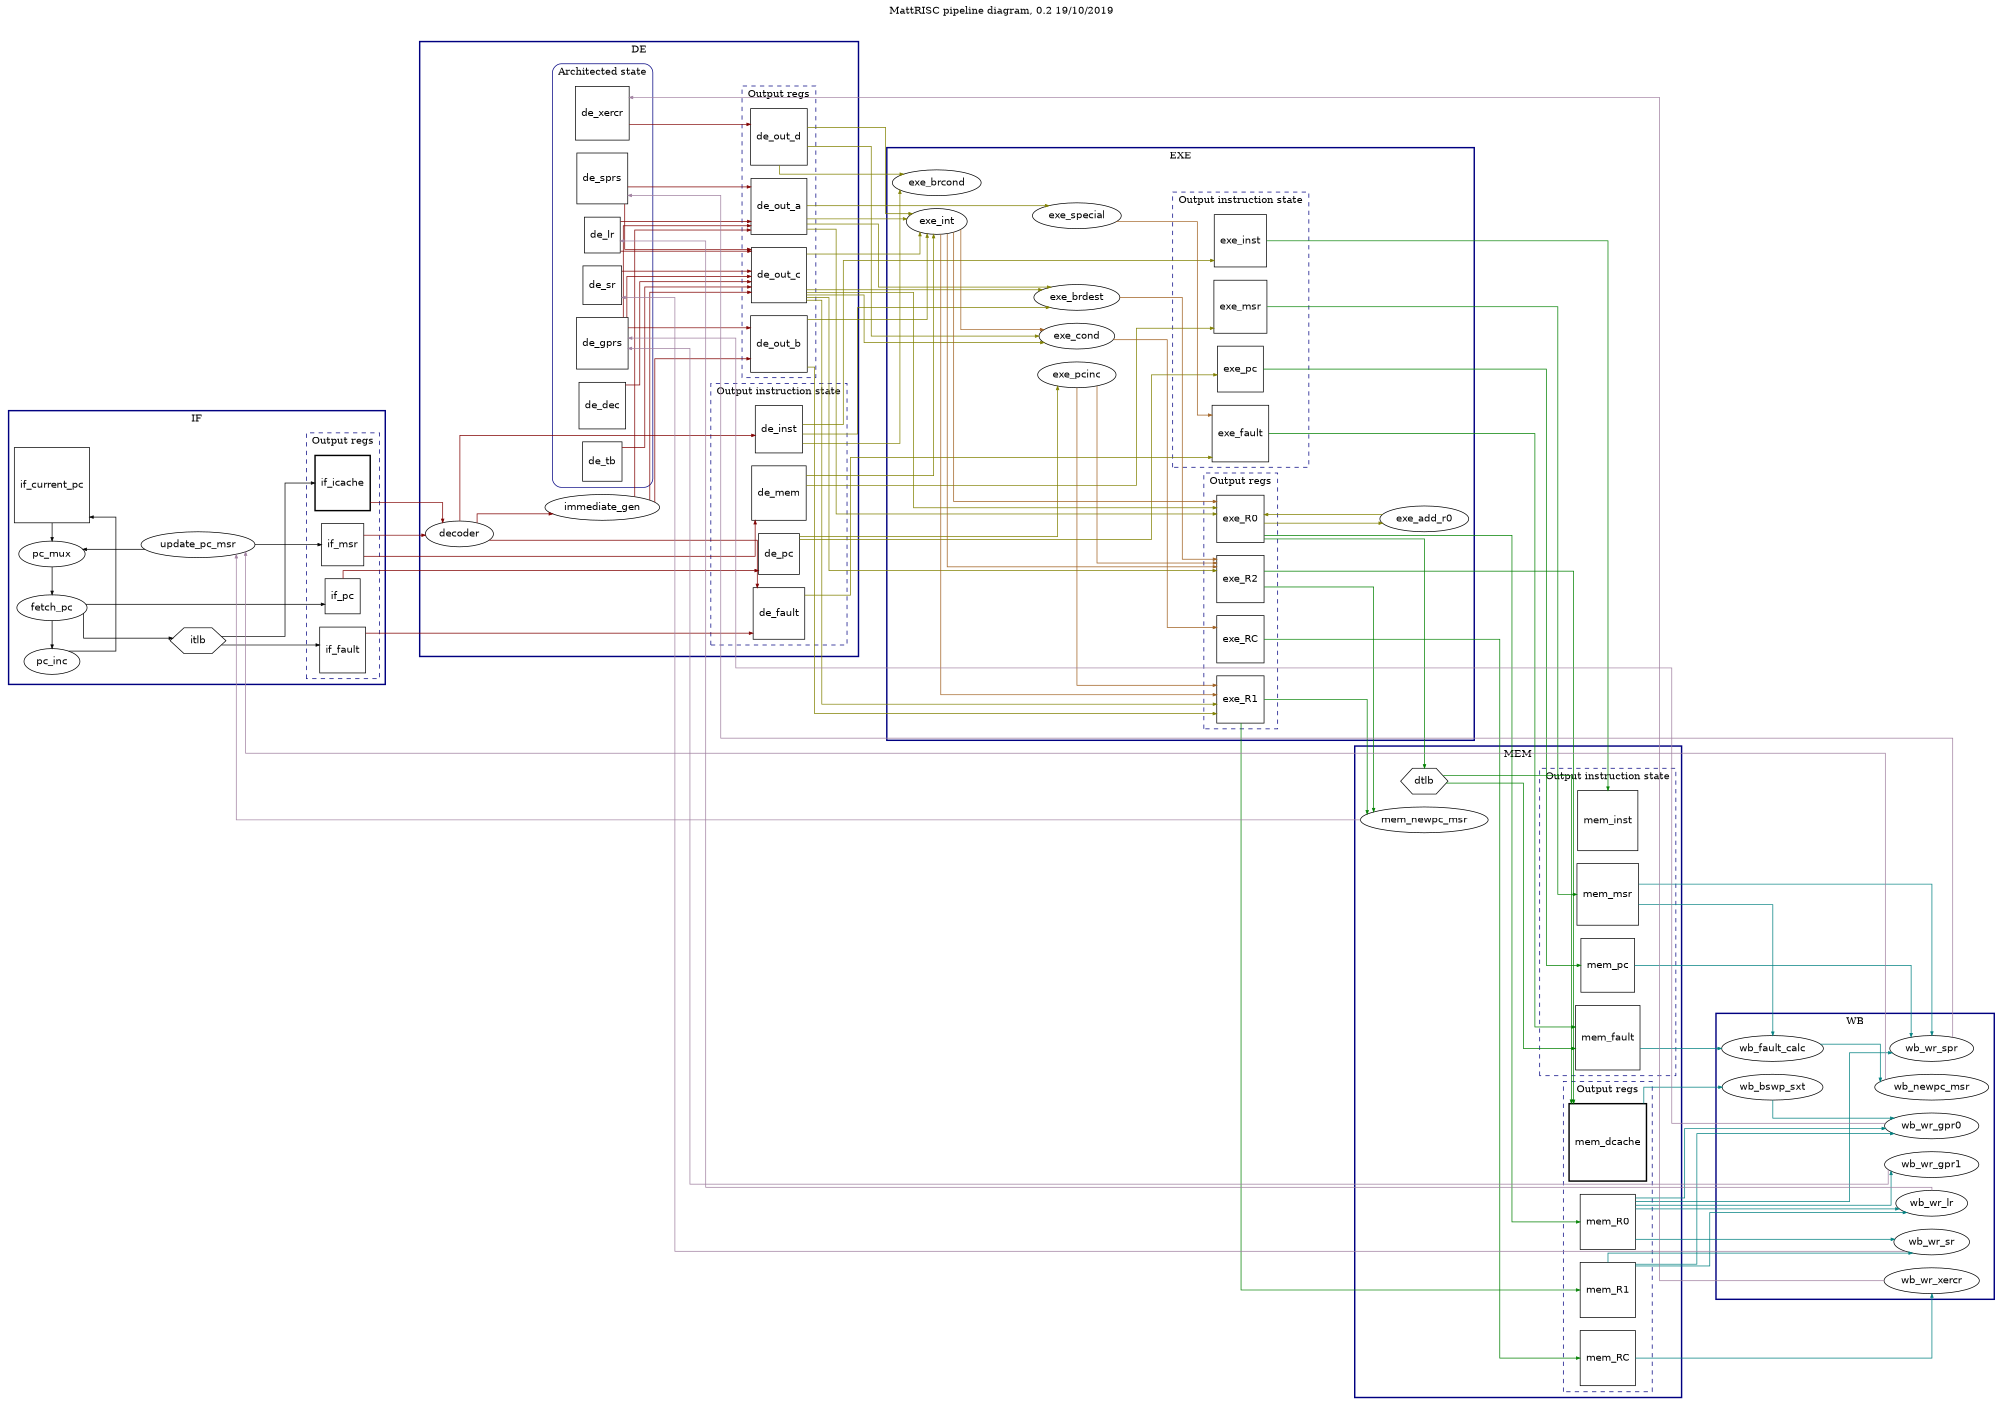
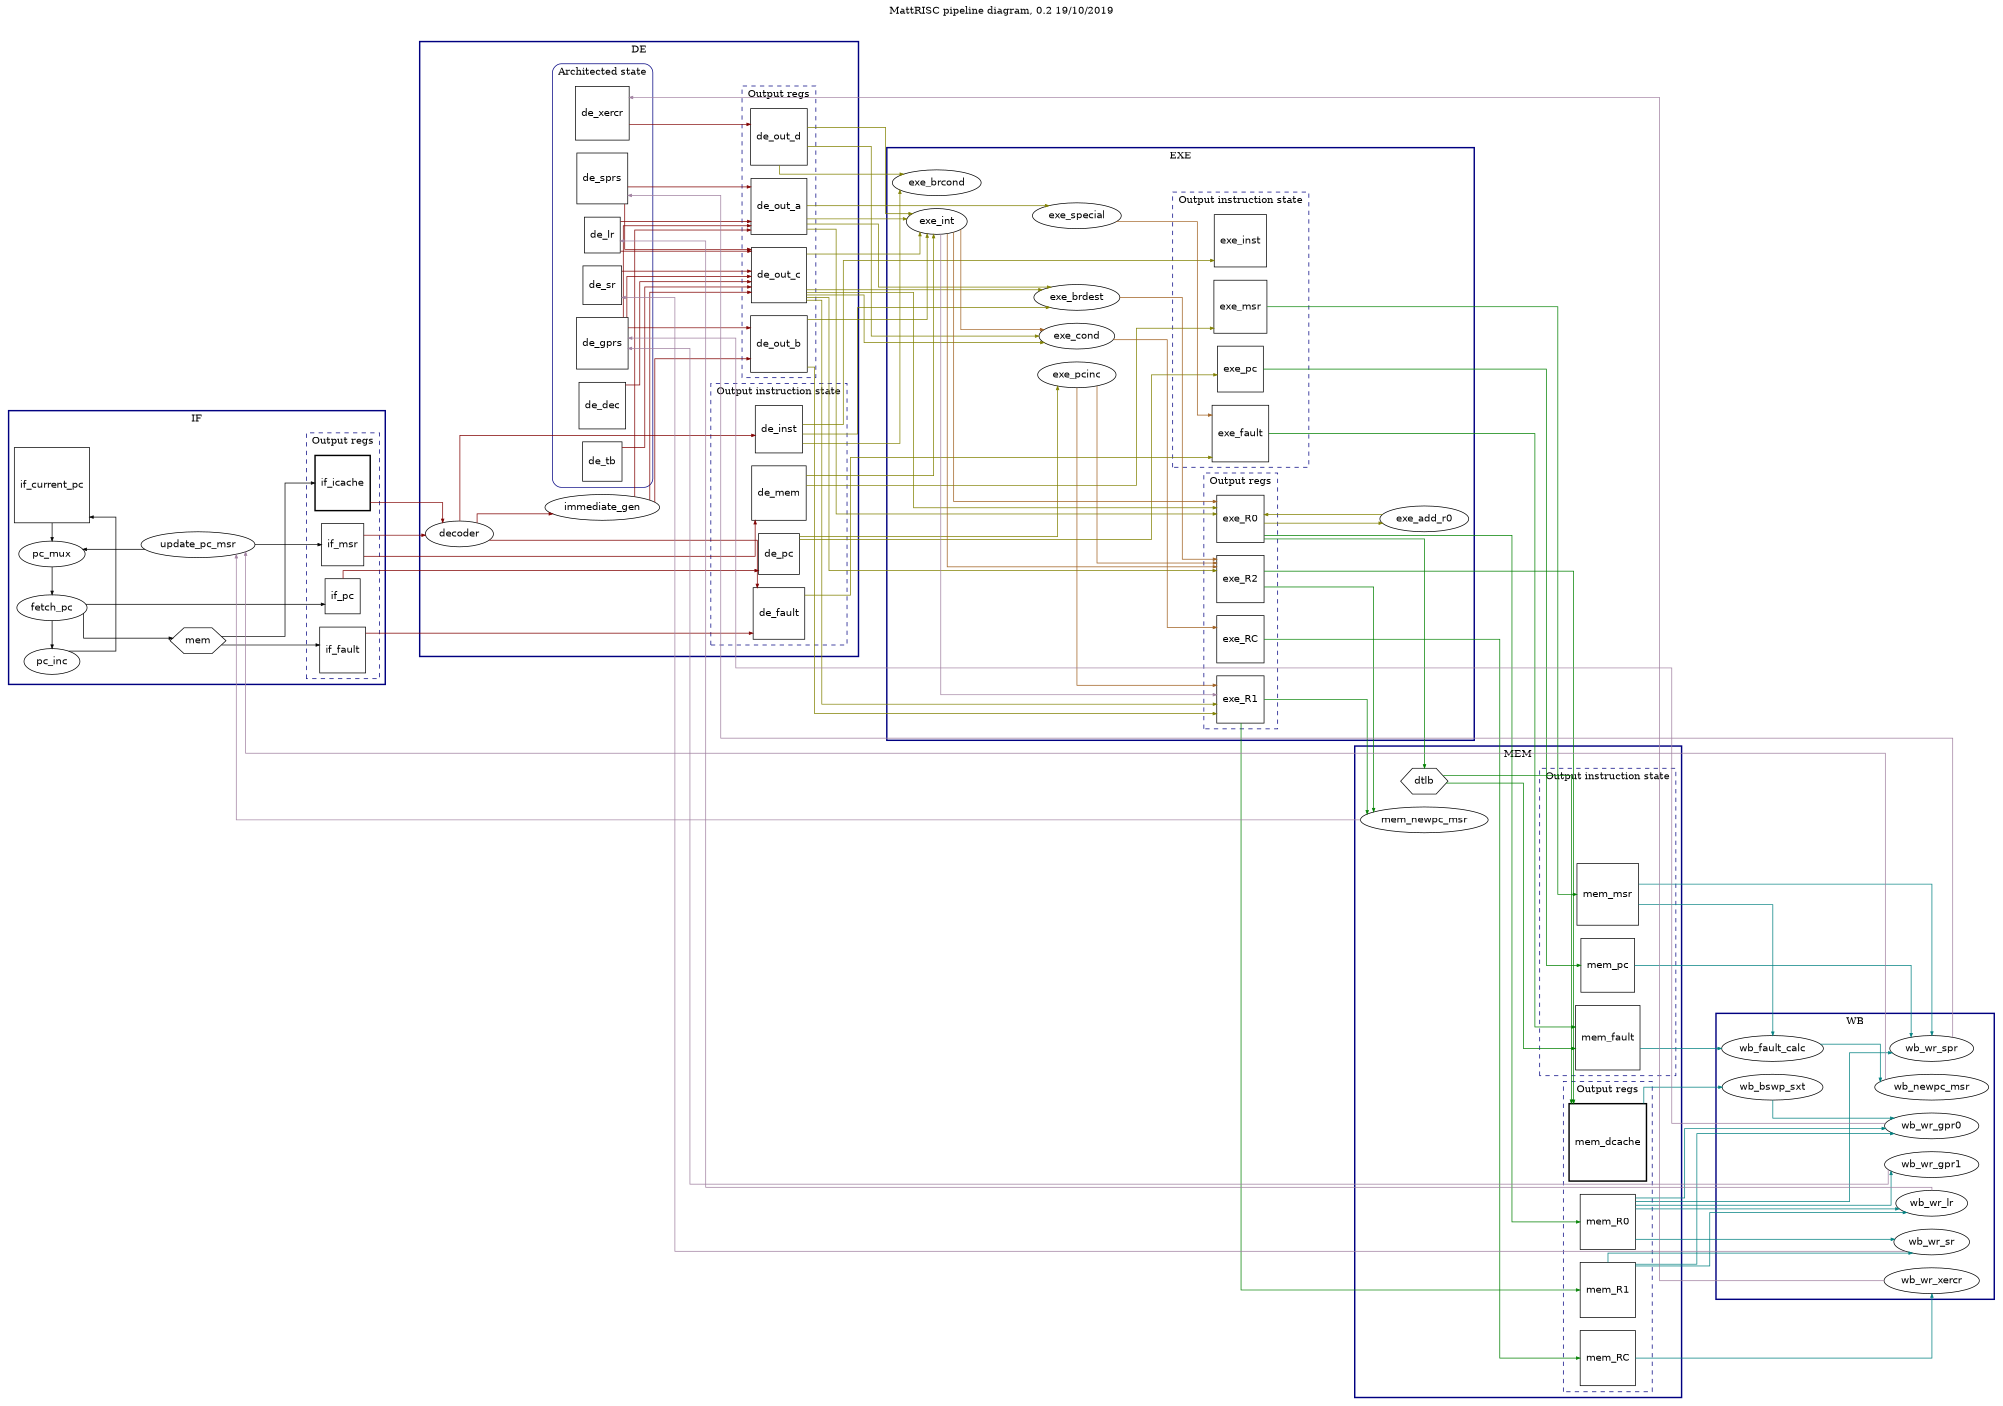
(941, 601) -> (941, 601)
(198, 641) -> (198, 641)
(1608, 821) -> none
